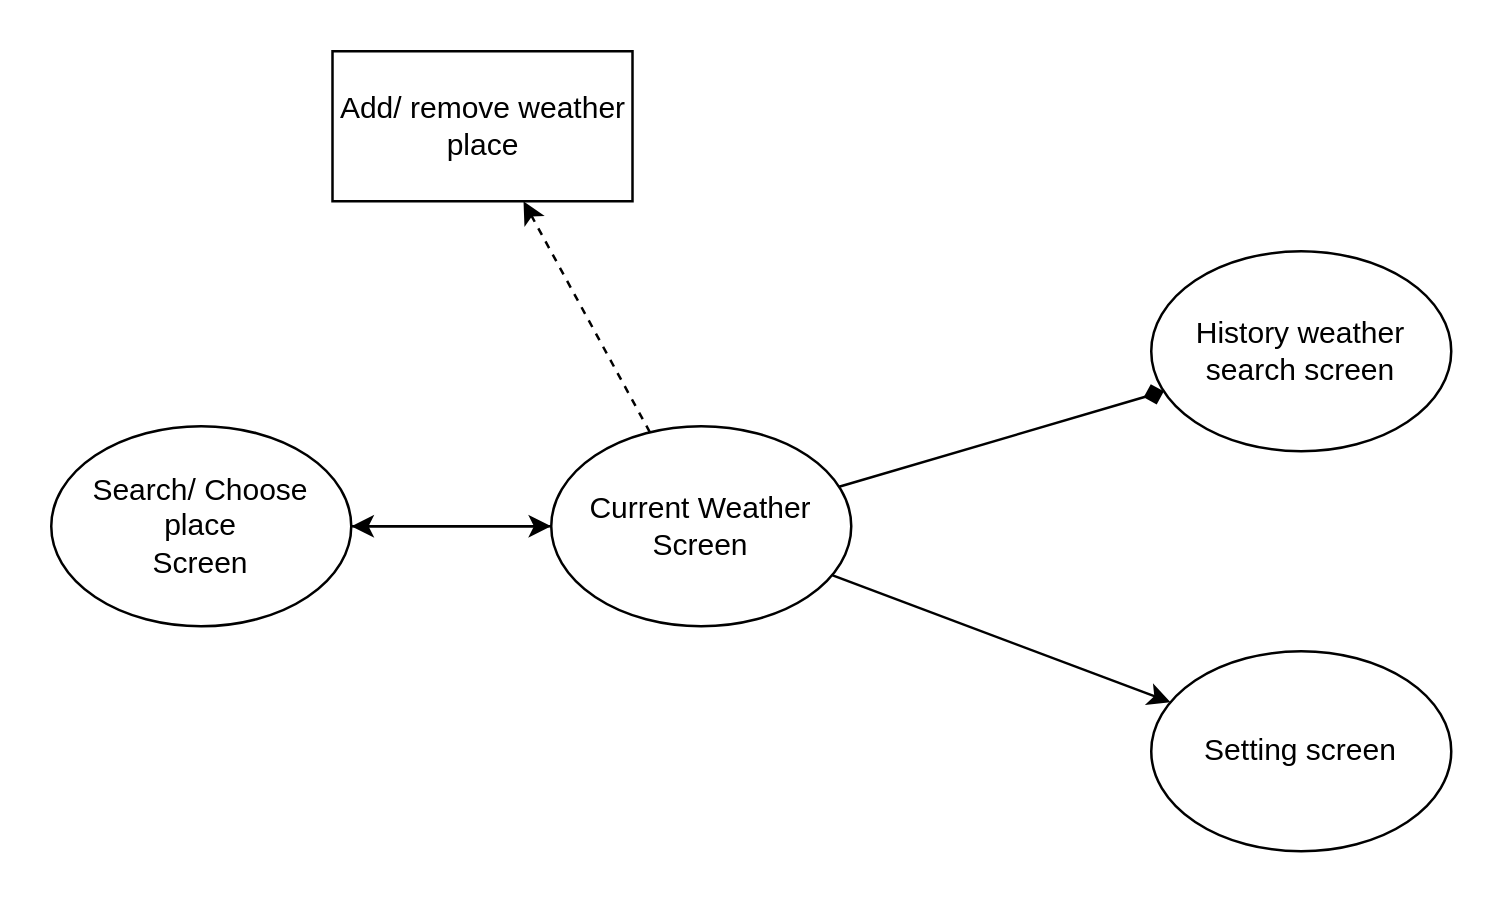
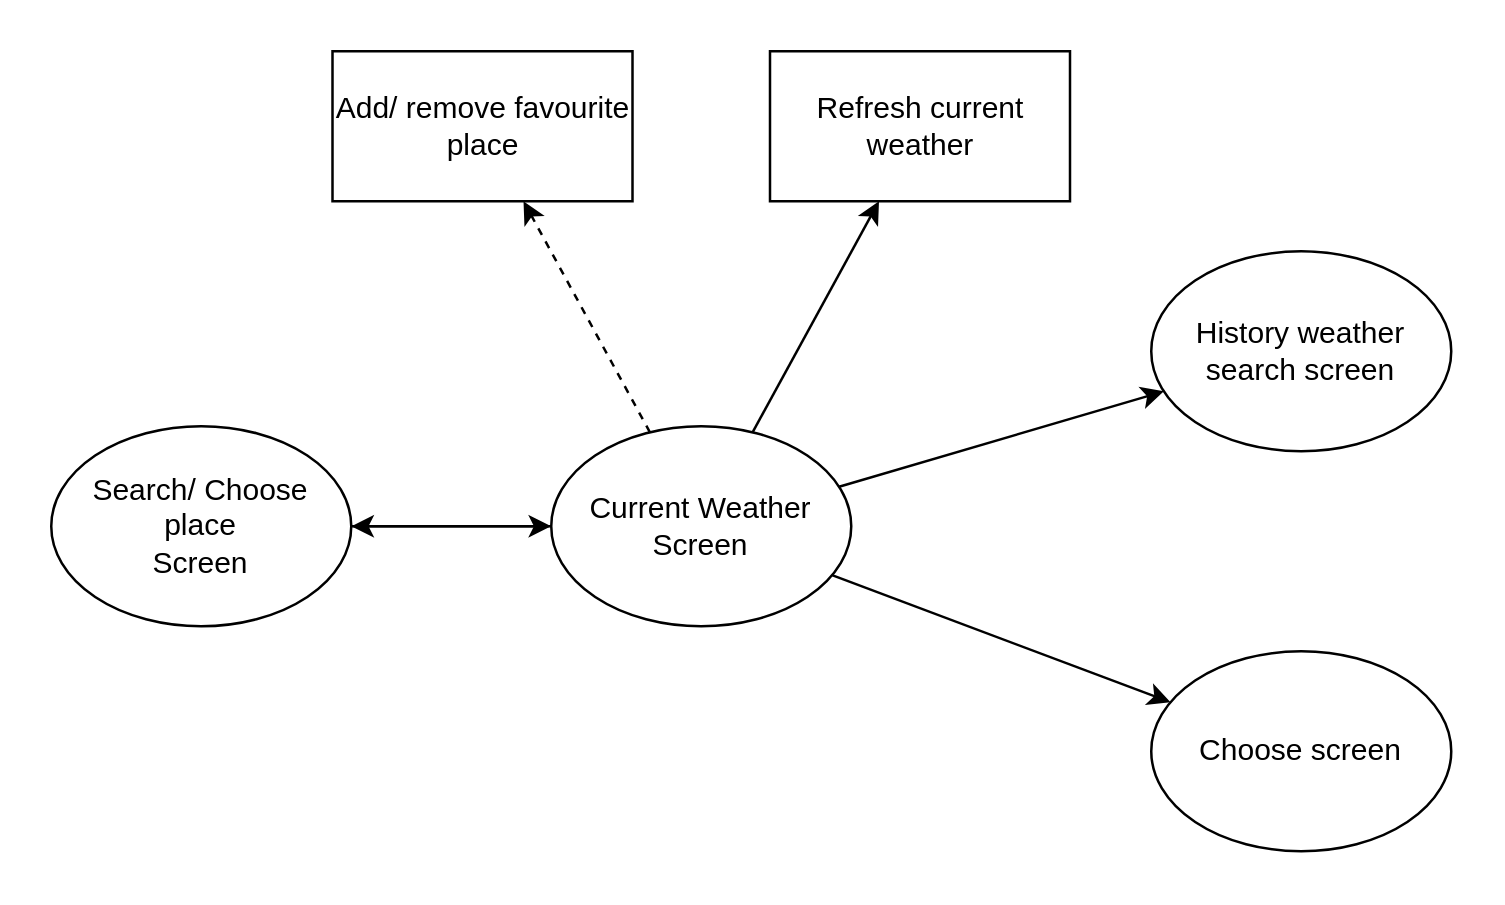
(484, 126) -> (484, 126)
none -> (920, 126)
none -> (812, 324)
(1144, 397) -> (1146, 397)
(1301, 751) -> (1301, 751)
